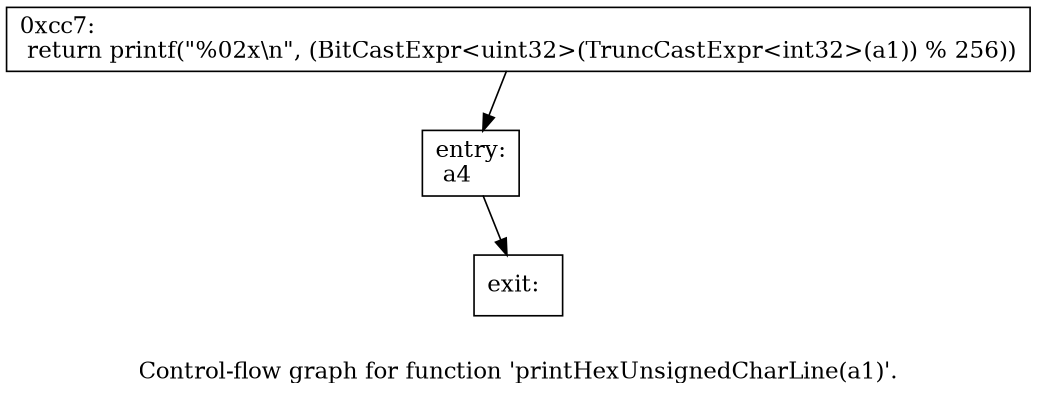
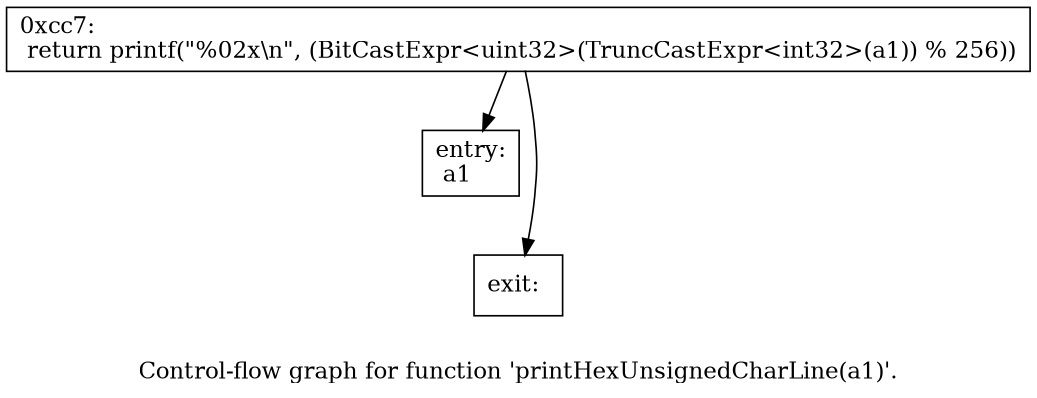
(454, 175) -> (454, 175)
(492, 218) -> (537, 155)
